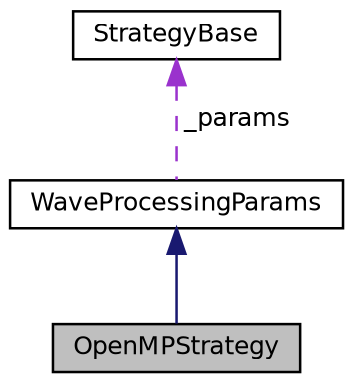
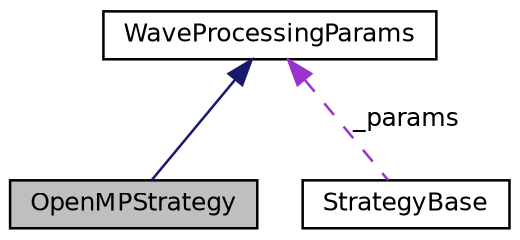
(177, 133) -> (346, 130)
